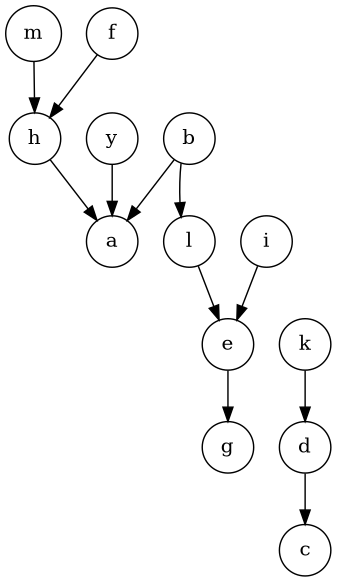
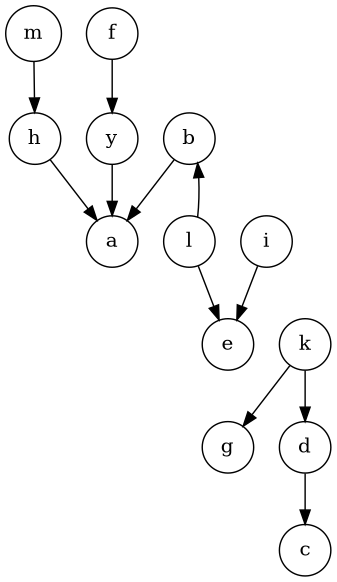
(78, 80) -> (112, 79)
(180, 183) -> (199, 197)
(228, 389) -> (271, 390)
